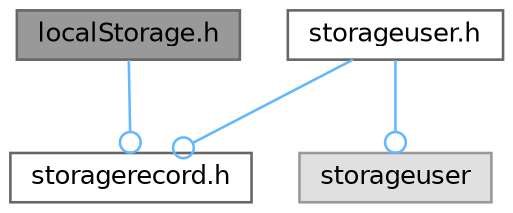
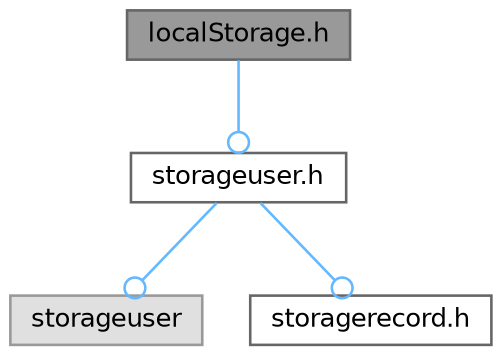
(129, 96) -> (239, 96)
